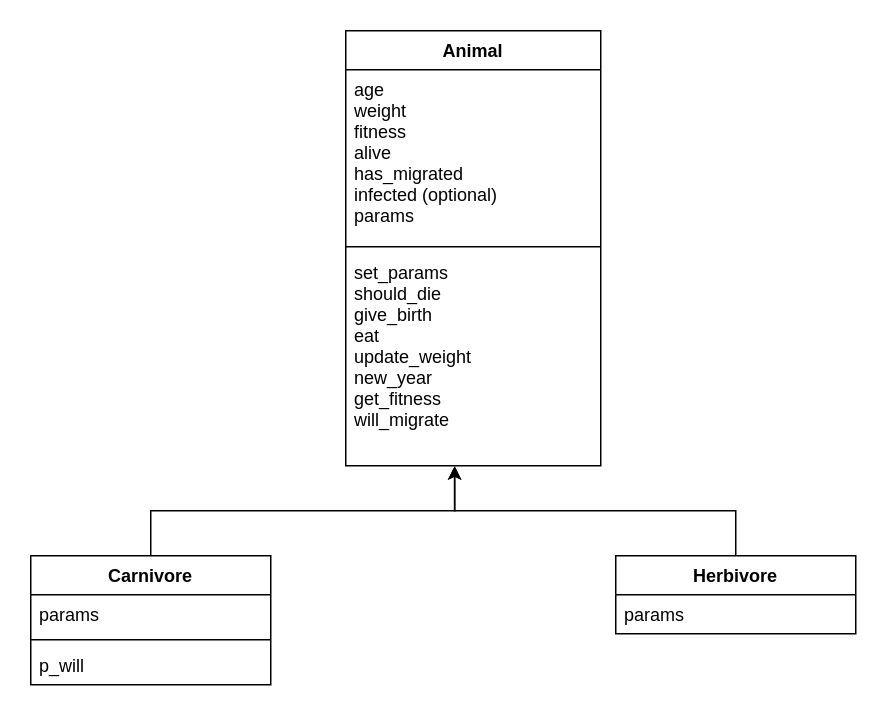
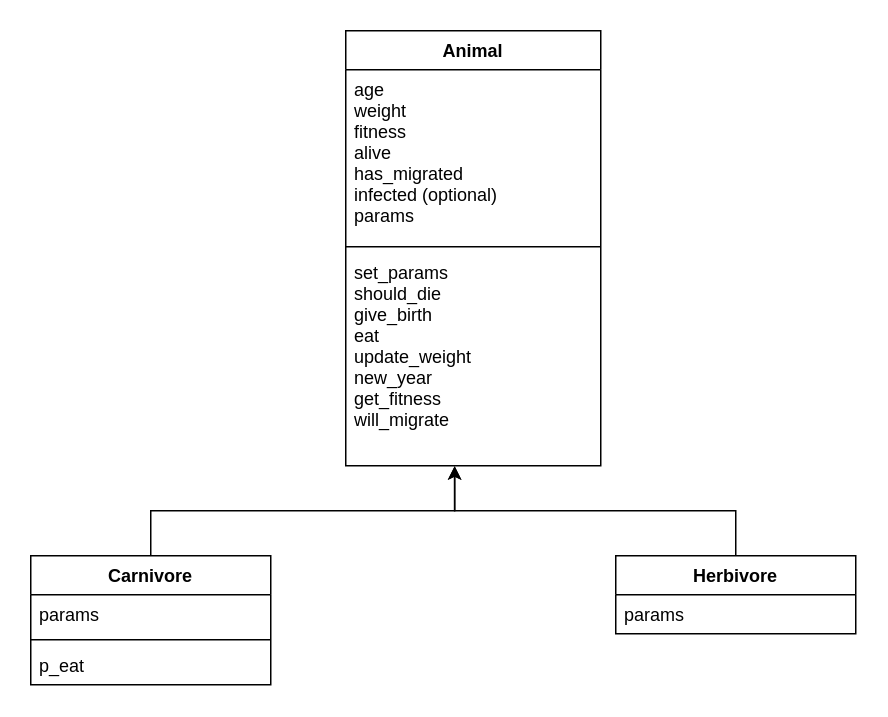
(62, 666) -> (64, 666)
